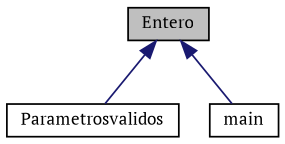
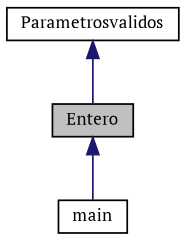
(125, 79) -> (93, 81)
